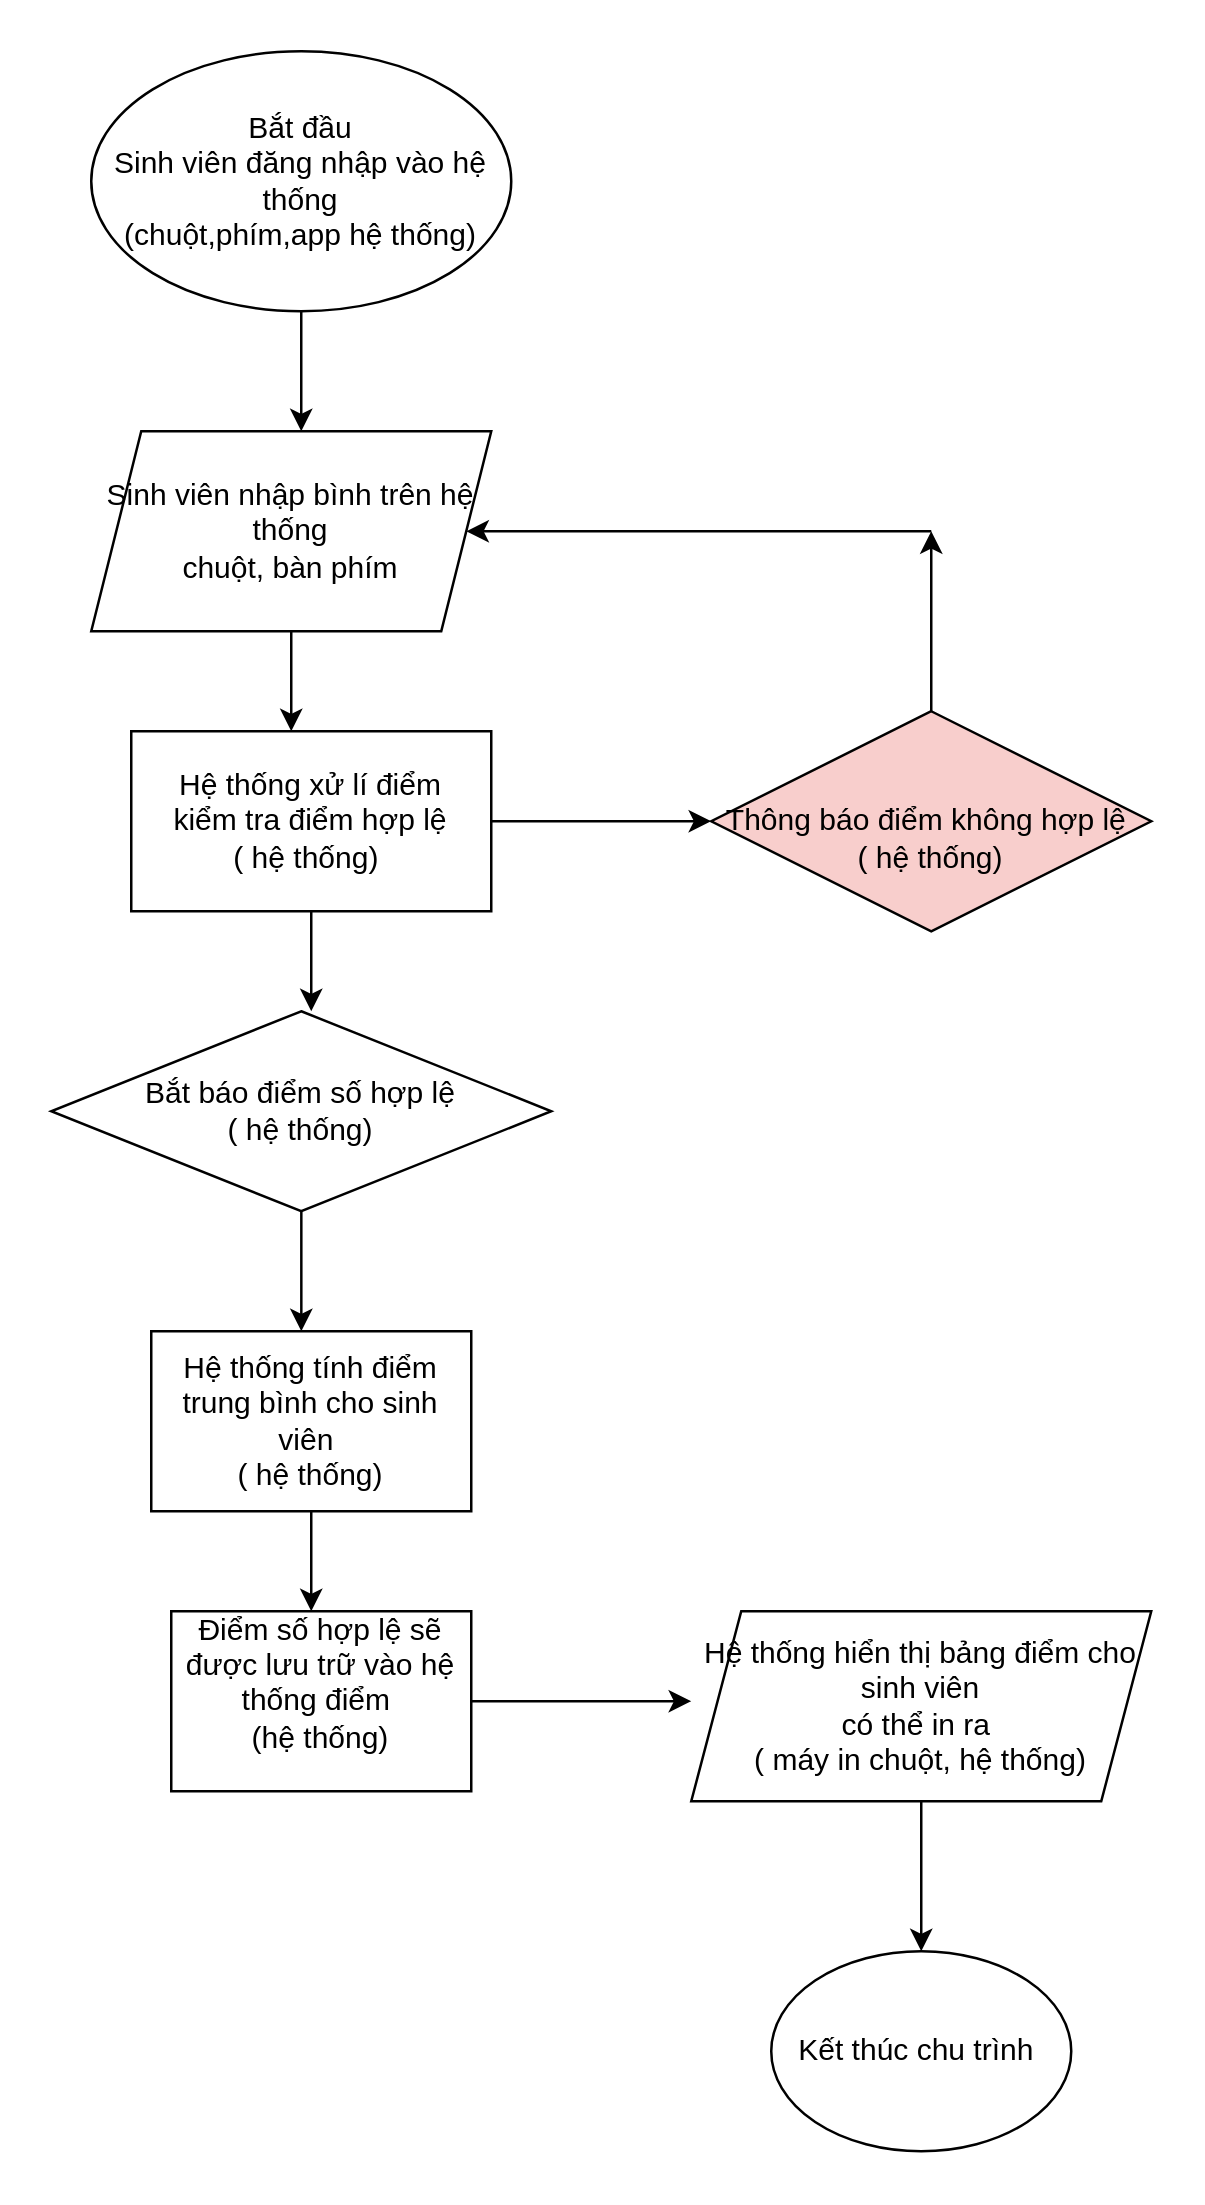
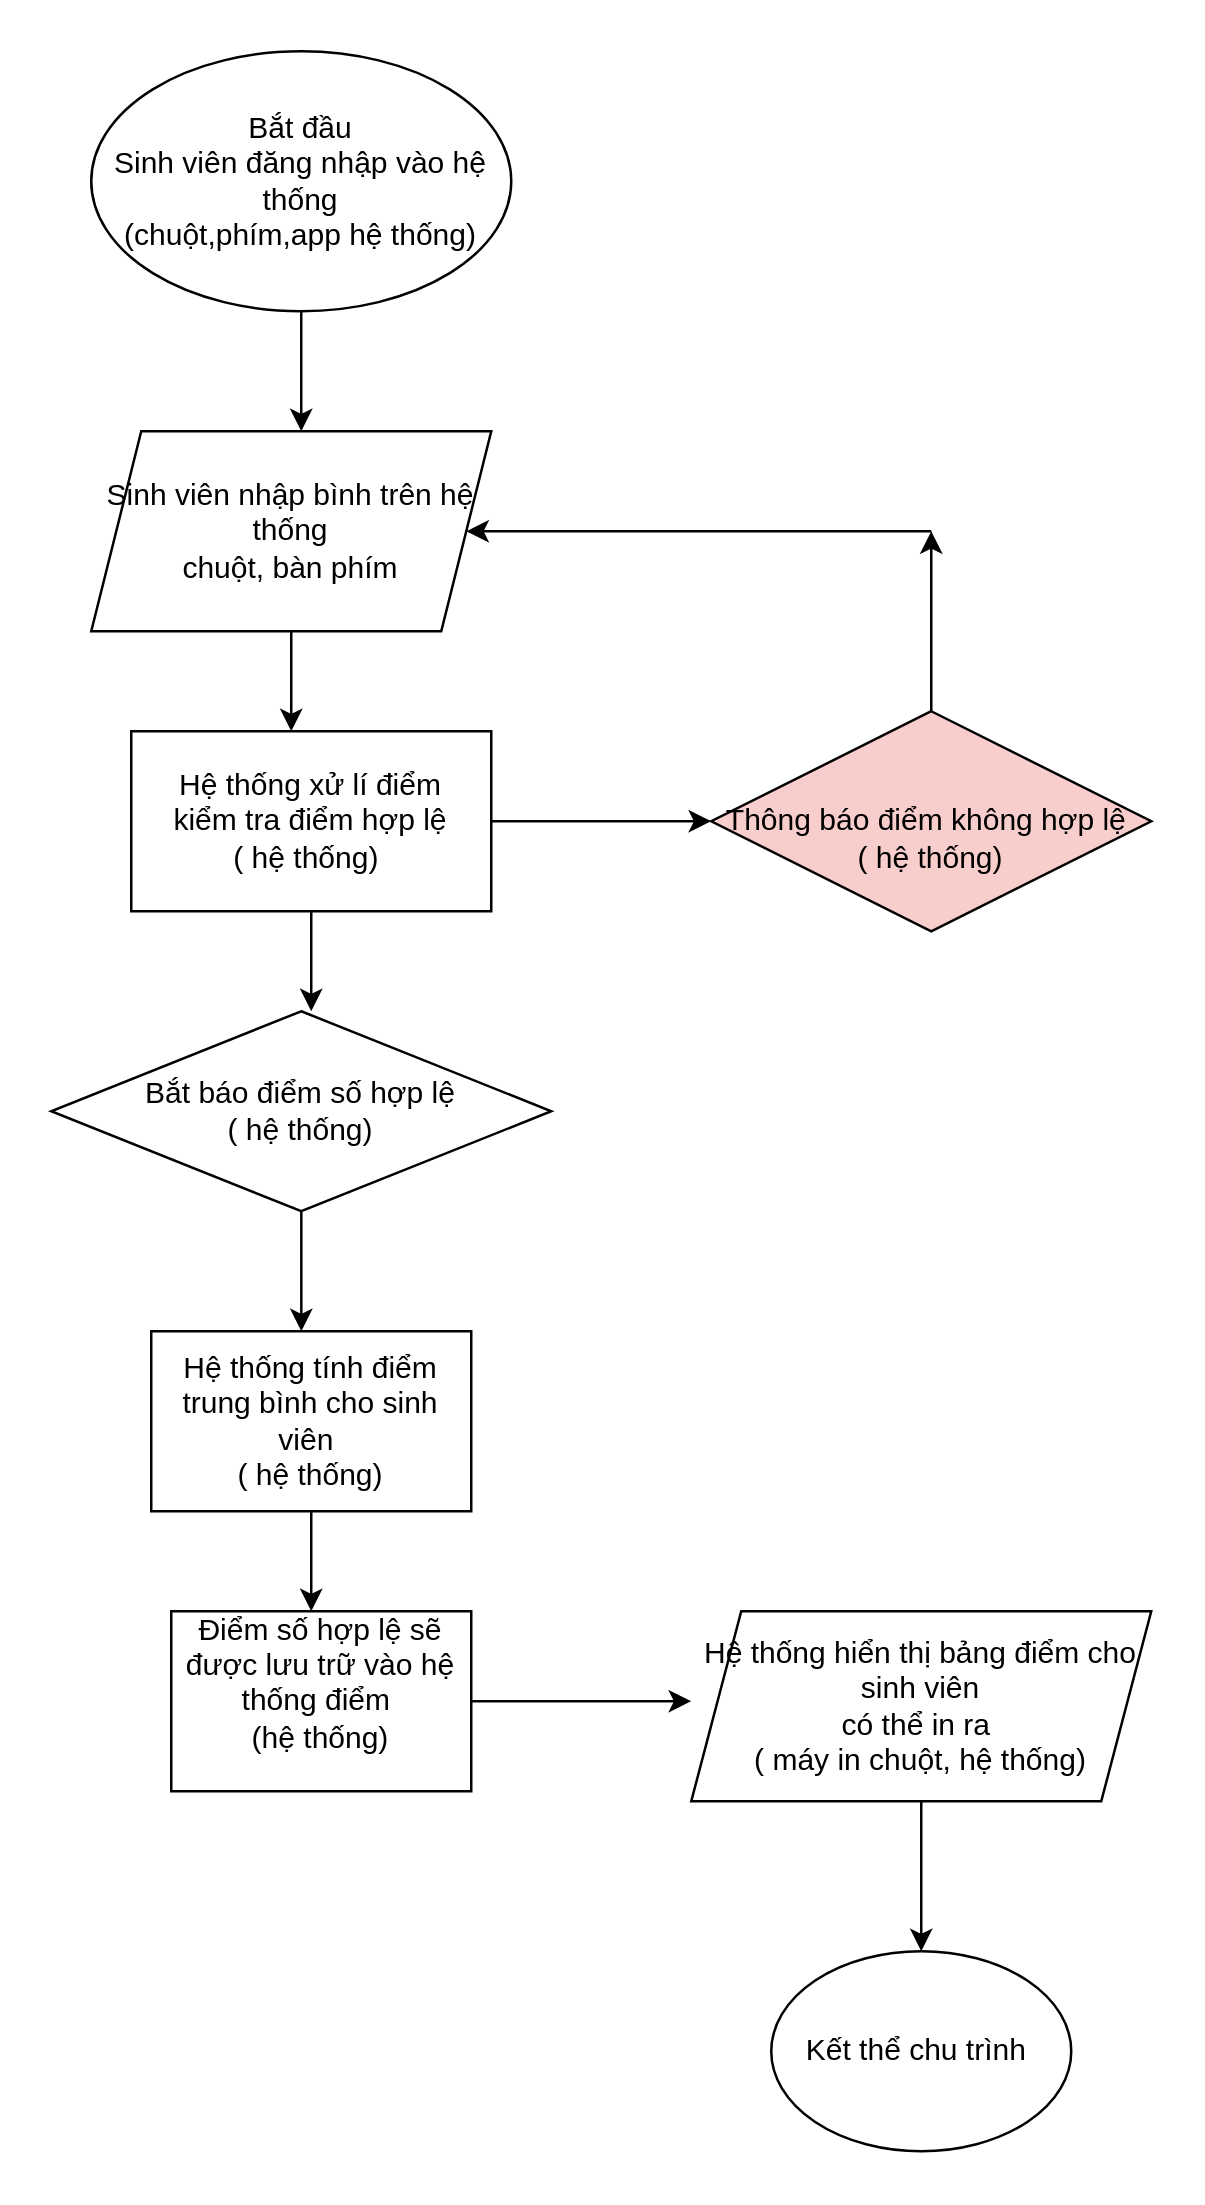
(921, 2051) -> (921, 2051)
